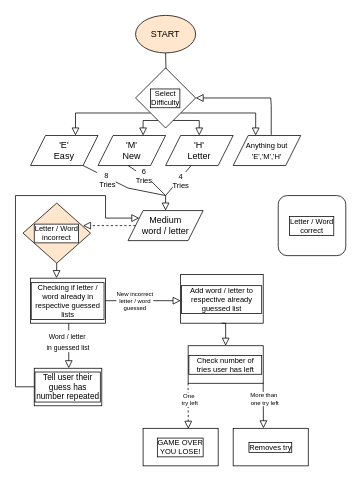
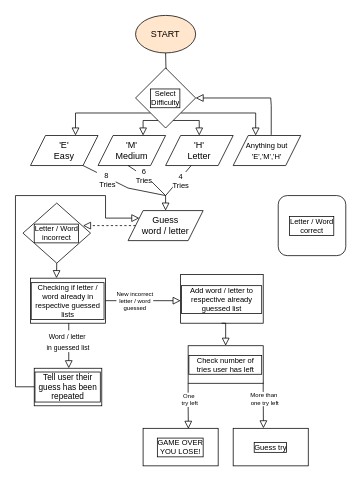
(132, 150) -> (132, 150)
(165, 225) -> (165, 225)
(57, 233) -> (57, 233)
(68, 387) -> (68, 387)
(188, 413) -> (188, 413)
(270, 447) -> (270, 447)
